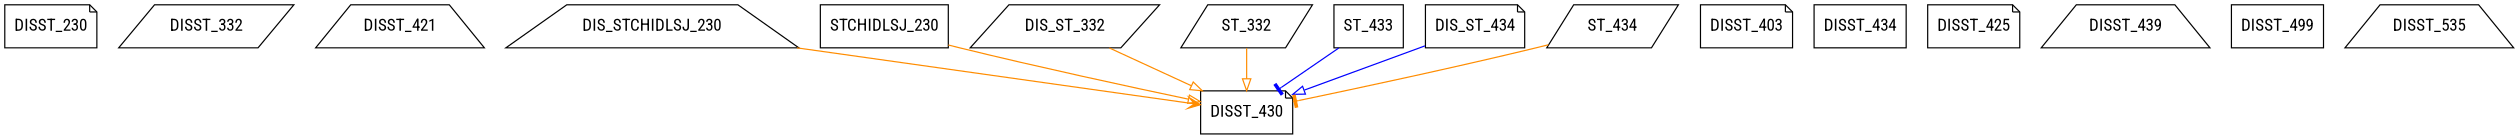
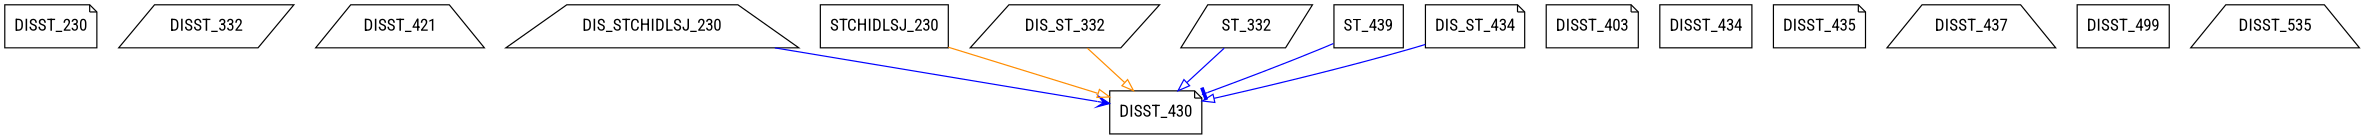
(1369, 26) -> (1369, 26)
(1613, 26) -> none
(1974, 26) -> (1819, 26)
(2126, 26) -> (1971, 26)
(1247, 63) -> (1206, 65)
(993, 75) -> (936, 75)
